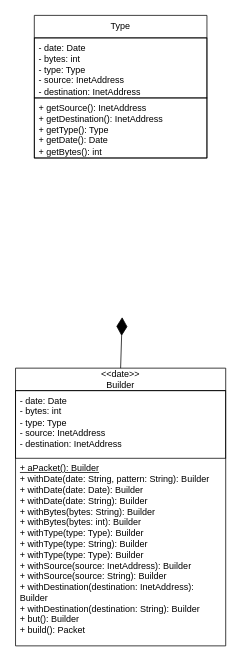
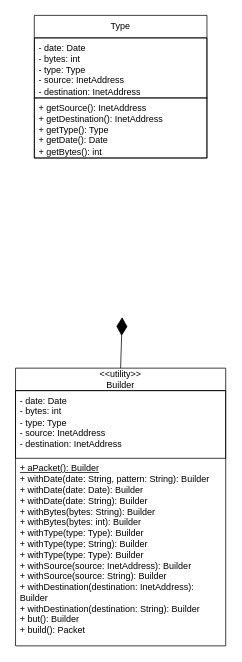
(120, 379) -> (120, 379)
